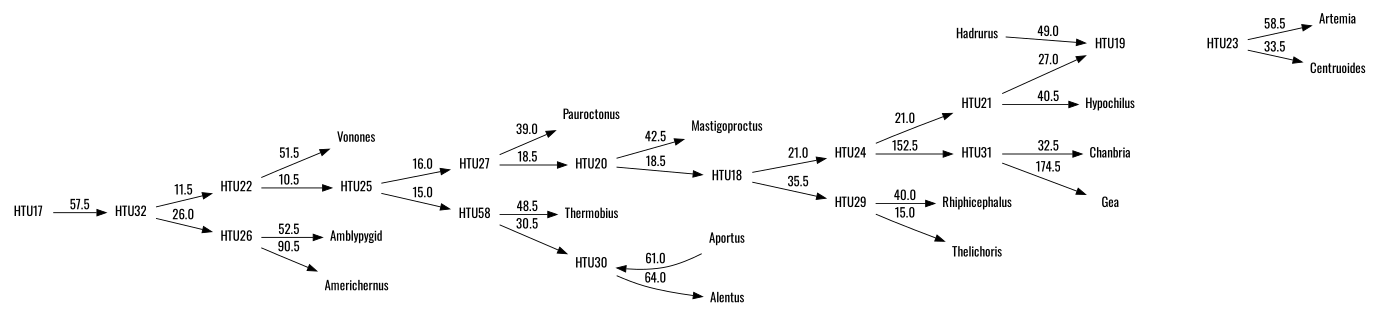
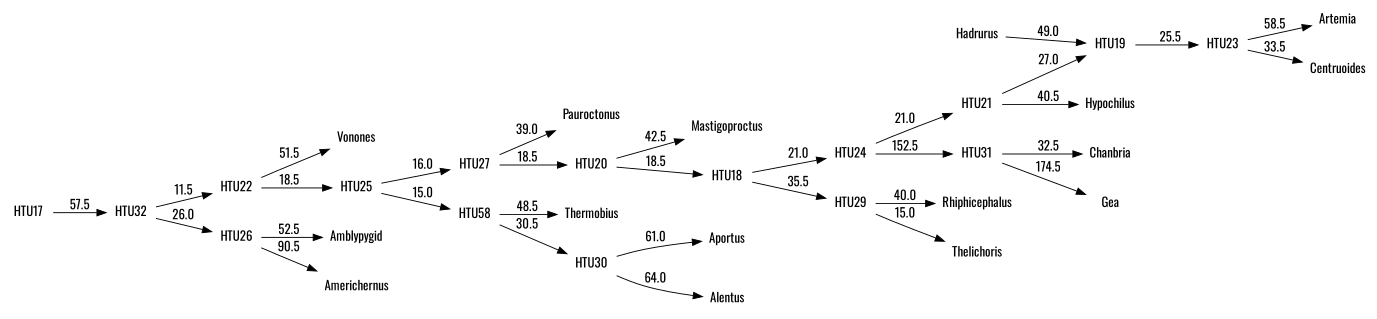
none -> (1162, 45)
(289, 181) -> (289, 181)
(665, 267) -> (654, 248)
